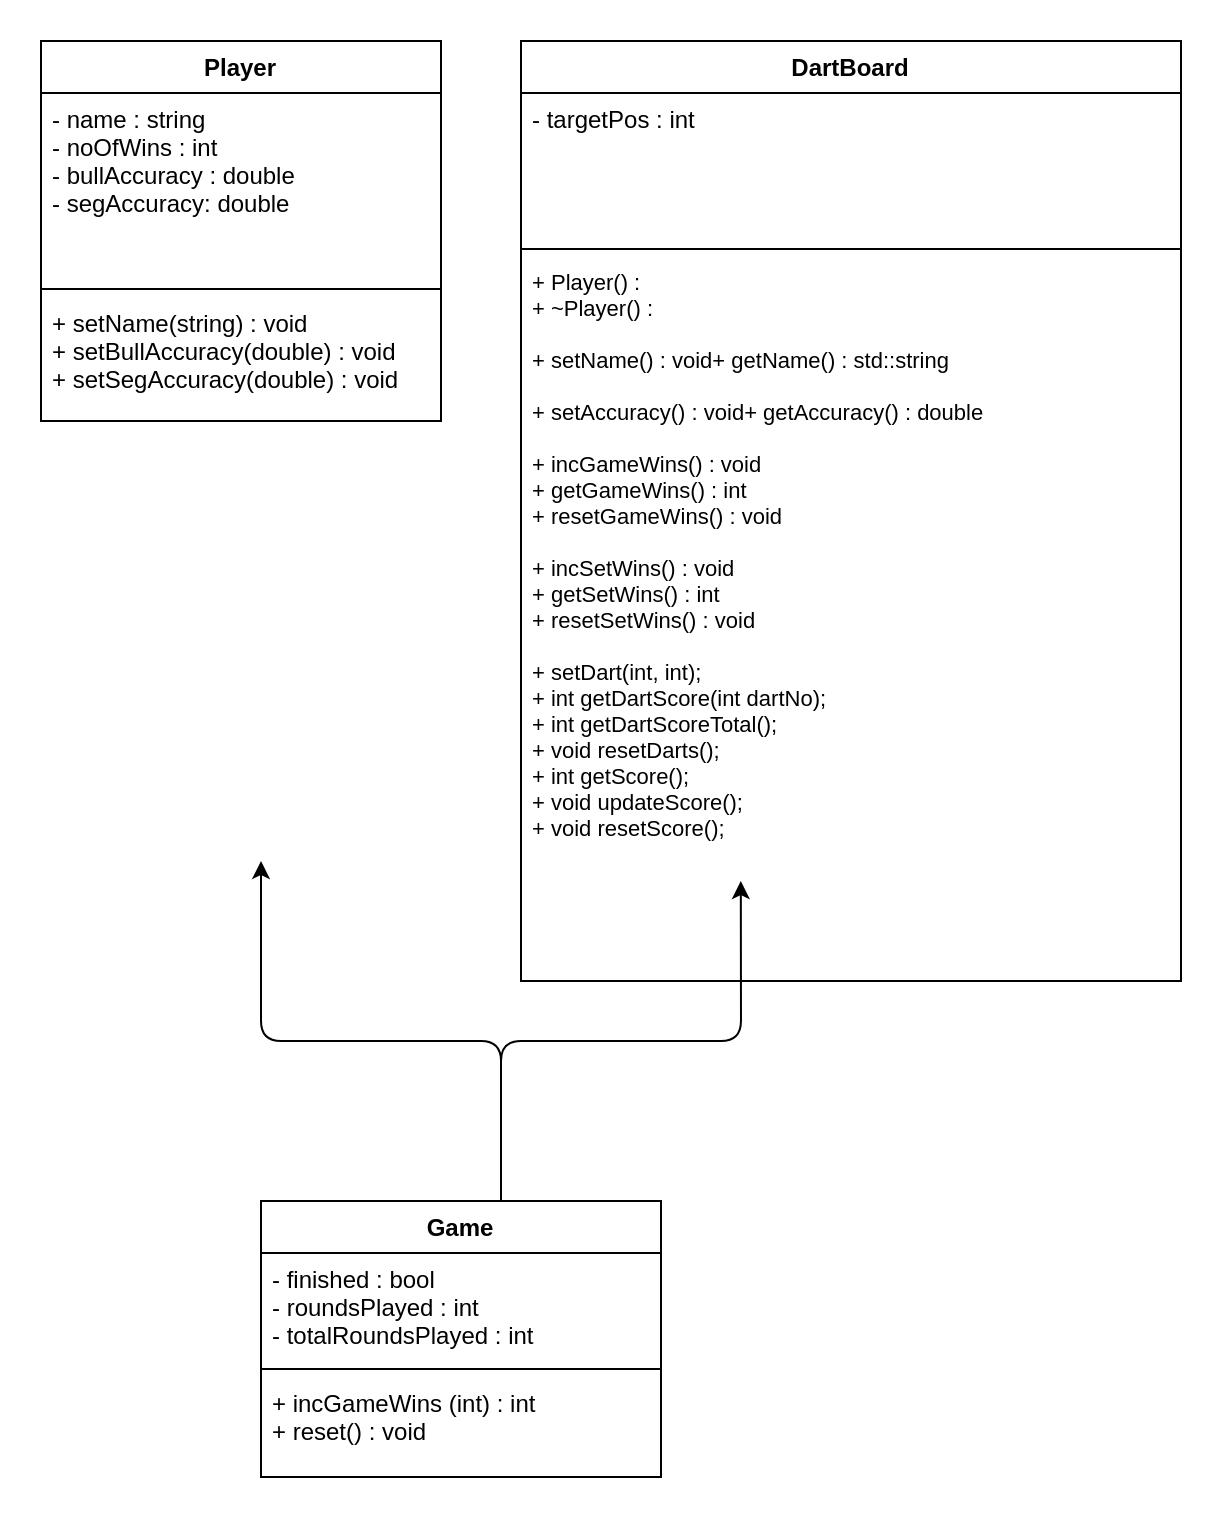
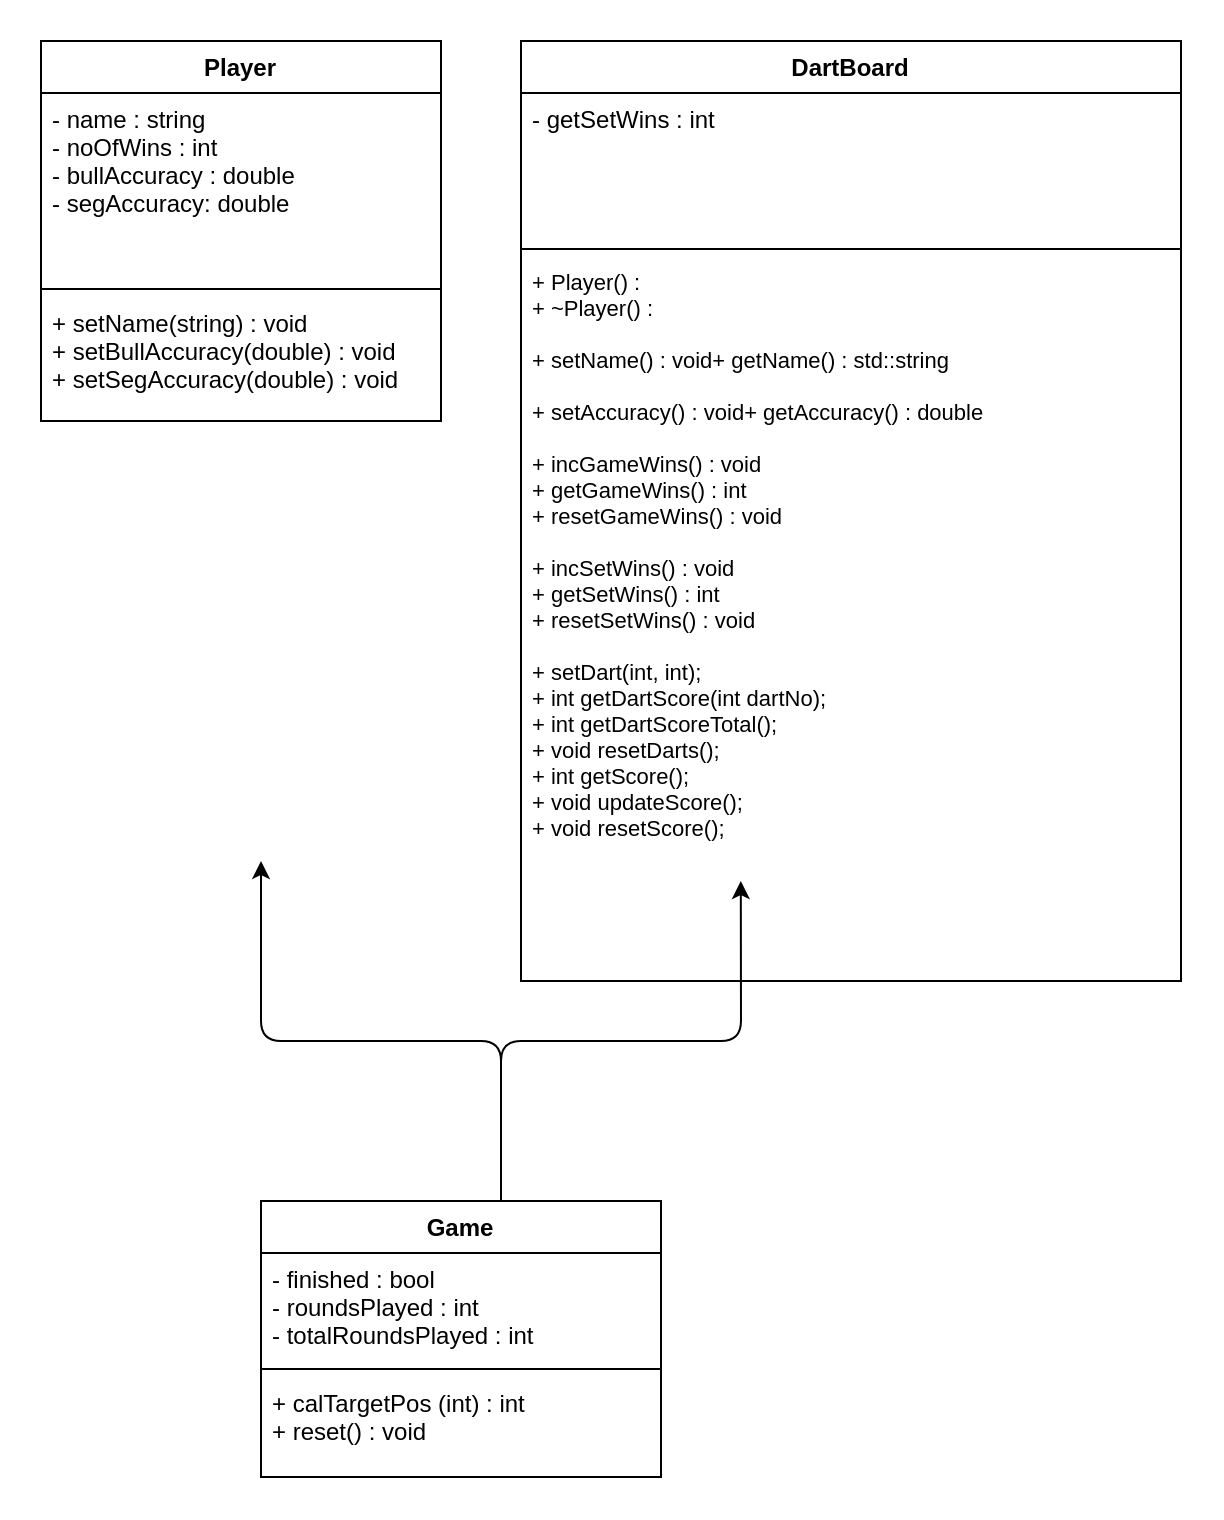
(631, 120) -> (634, 120)
(412, 1404) -> (422, 1404)
